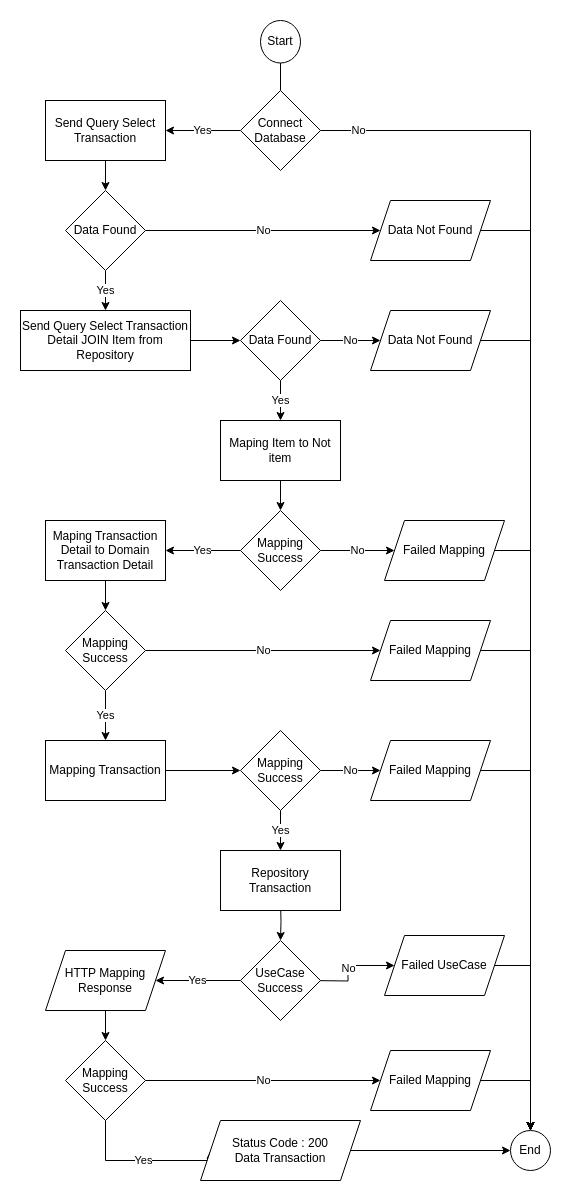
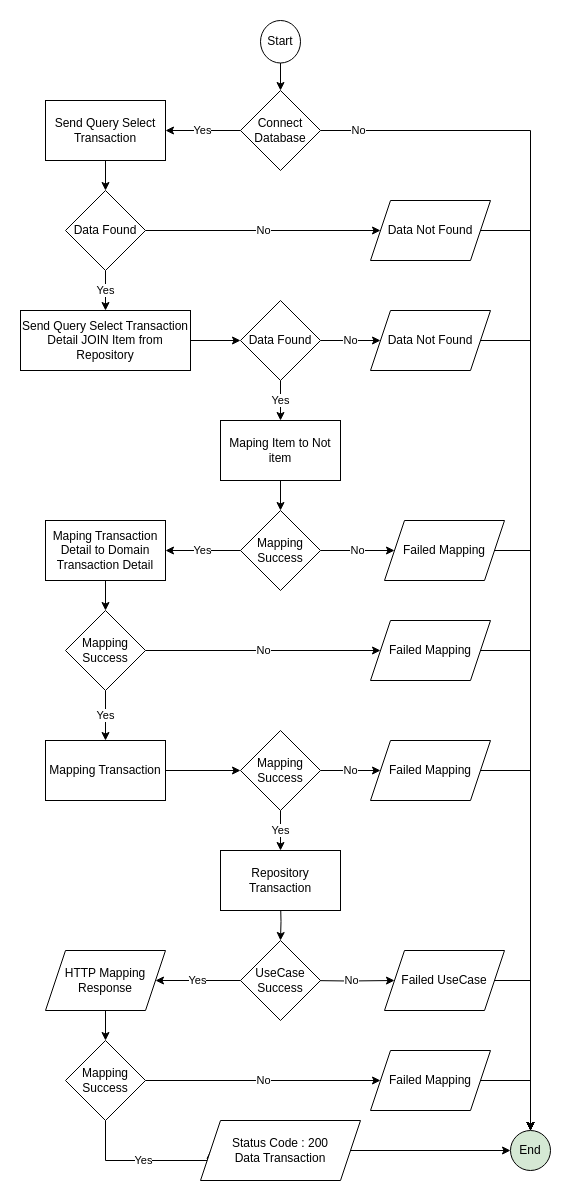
(281, 85) -> (281, 82)
(445, 966) -> (445, 981)
(531, 1151) -> (531, 1151)
